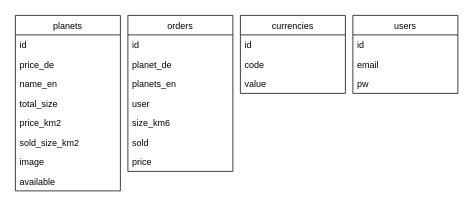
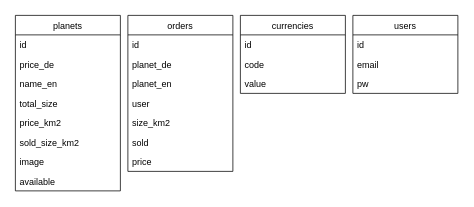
(156, 84) -> (154, 84)
(151, 123) -> (151, 123)
